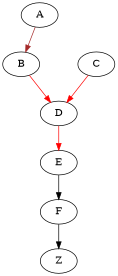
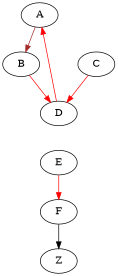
(59, 135) -> (50, 68)
(59, 184) -> (59, 184)
